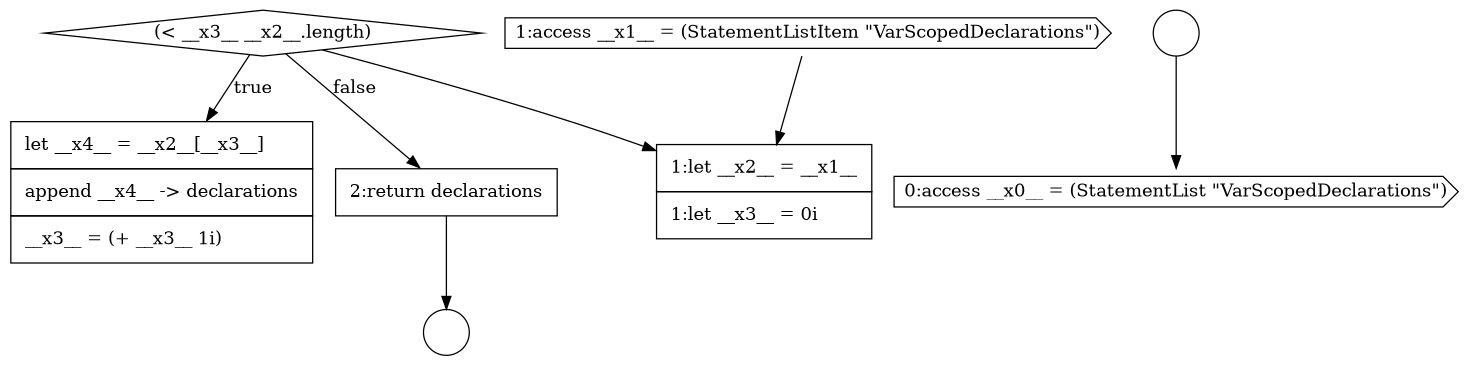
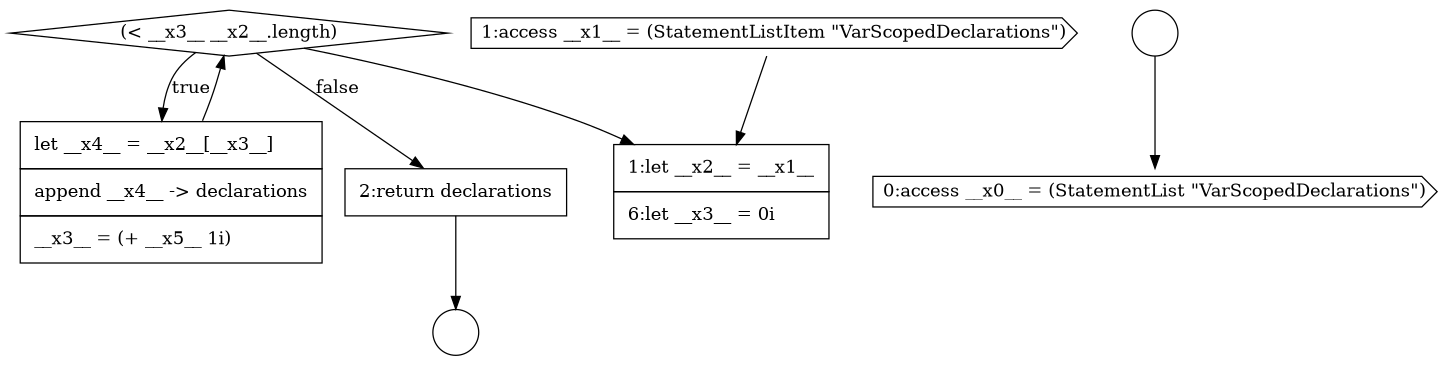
none -> (212, 95)
(744, 215) -> (702, 215)
(124, 239) -> (133, 239)
